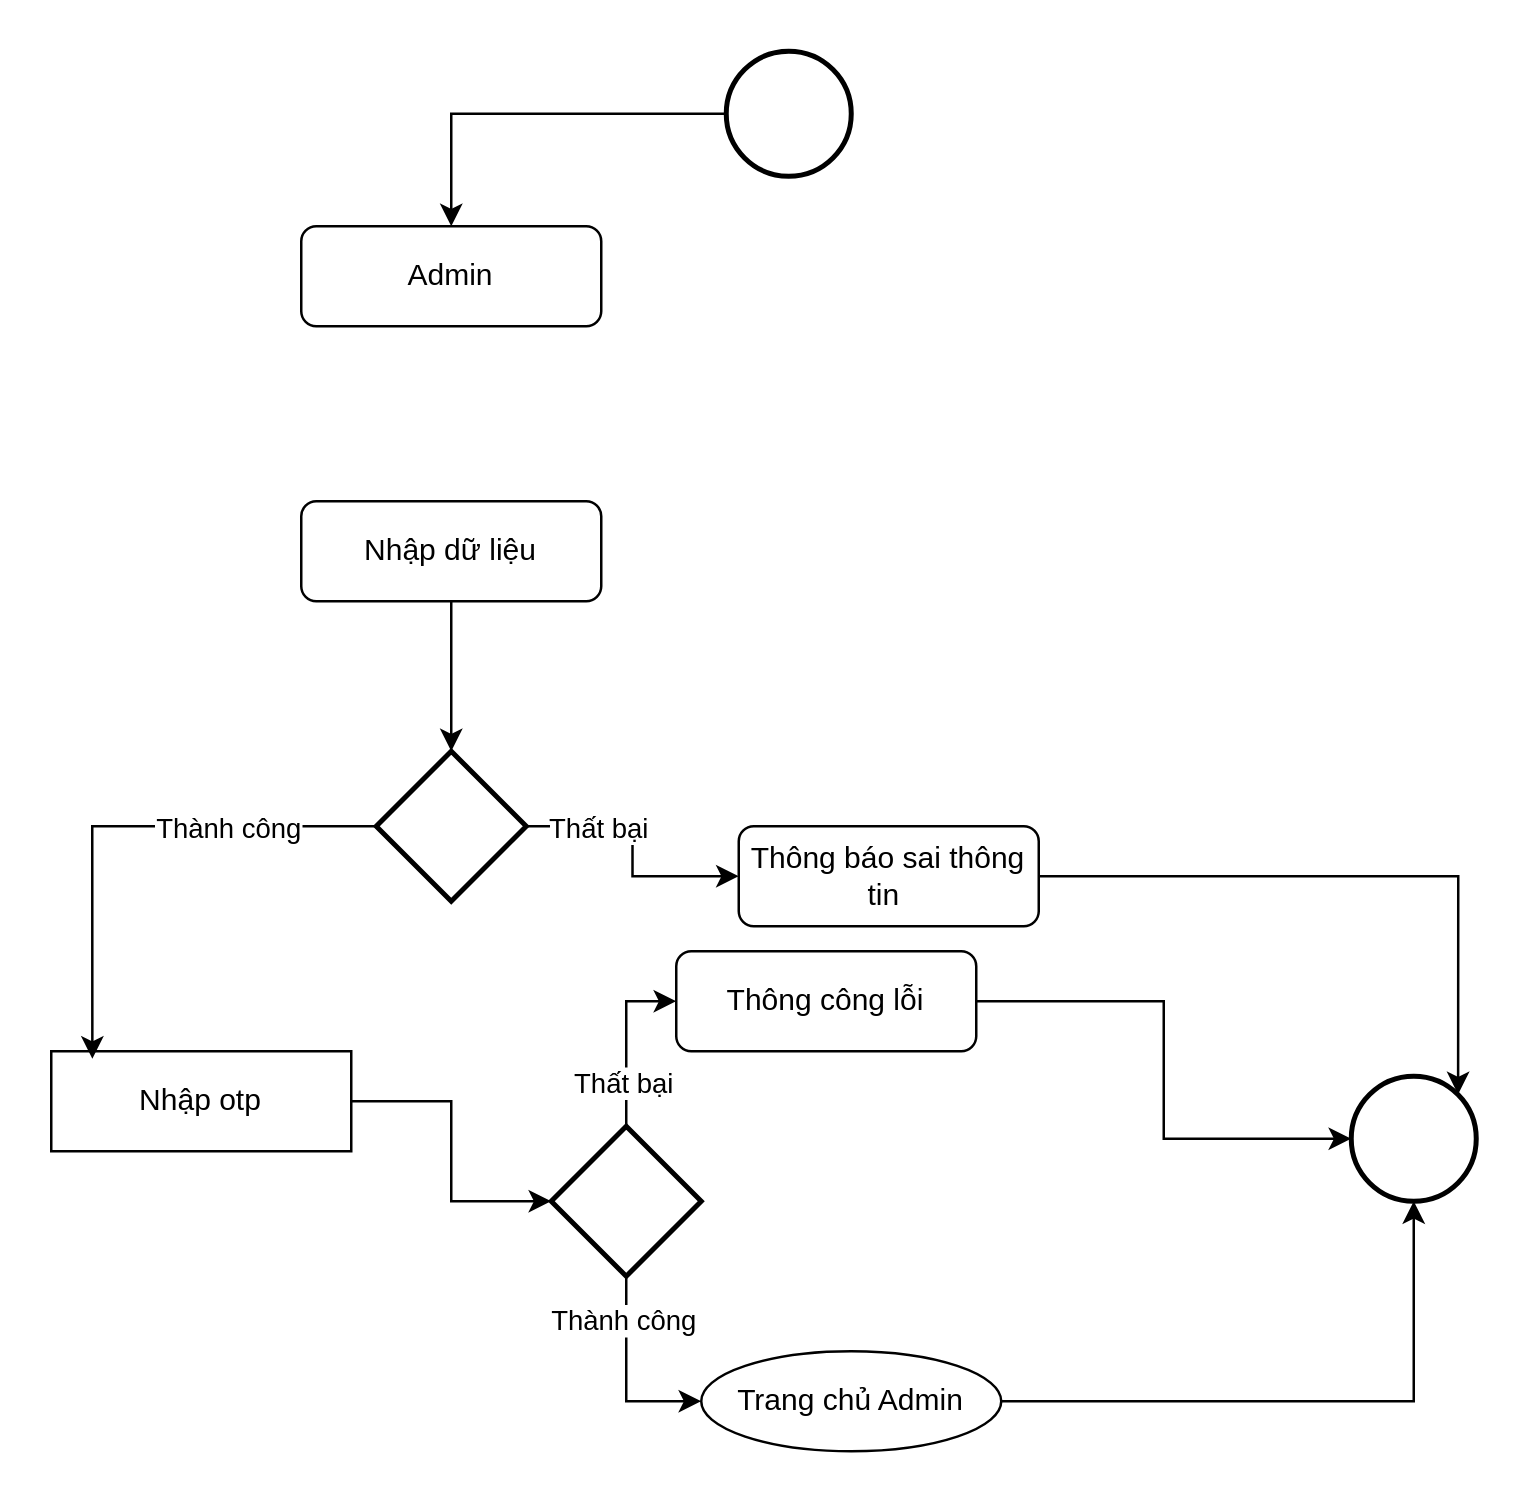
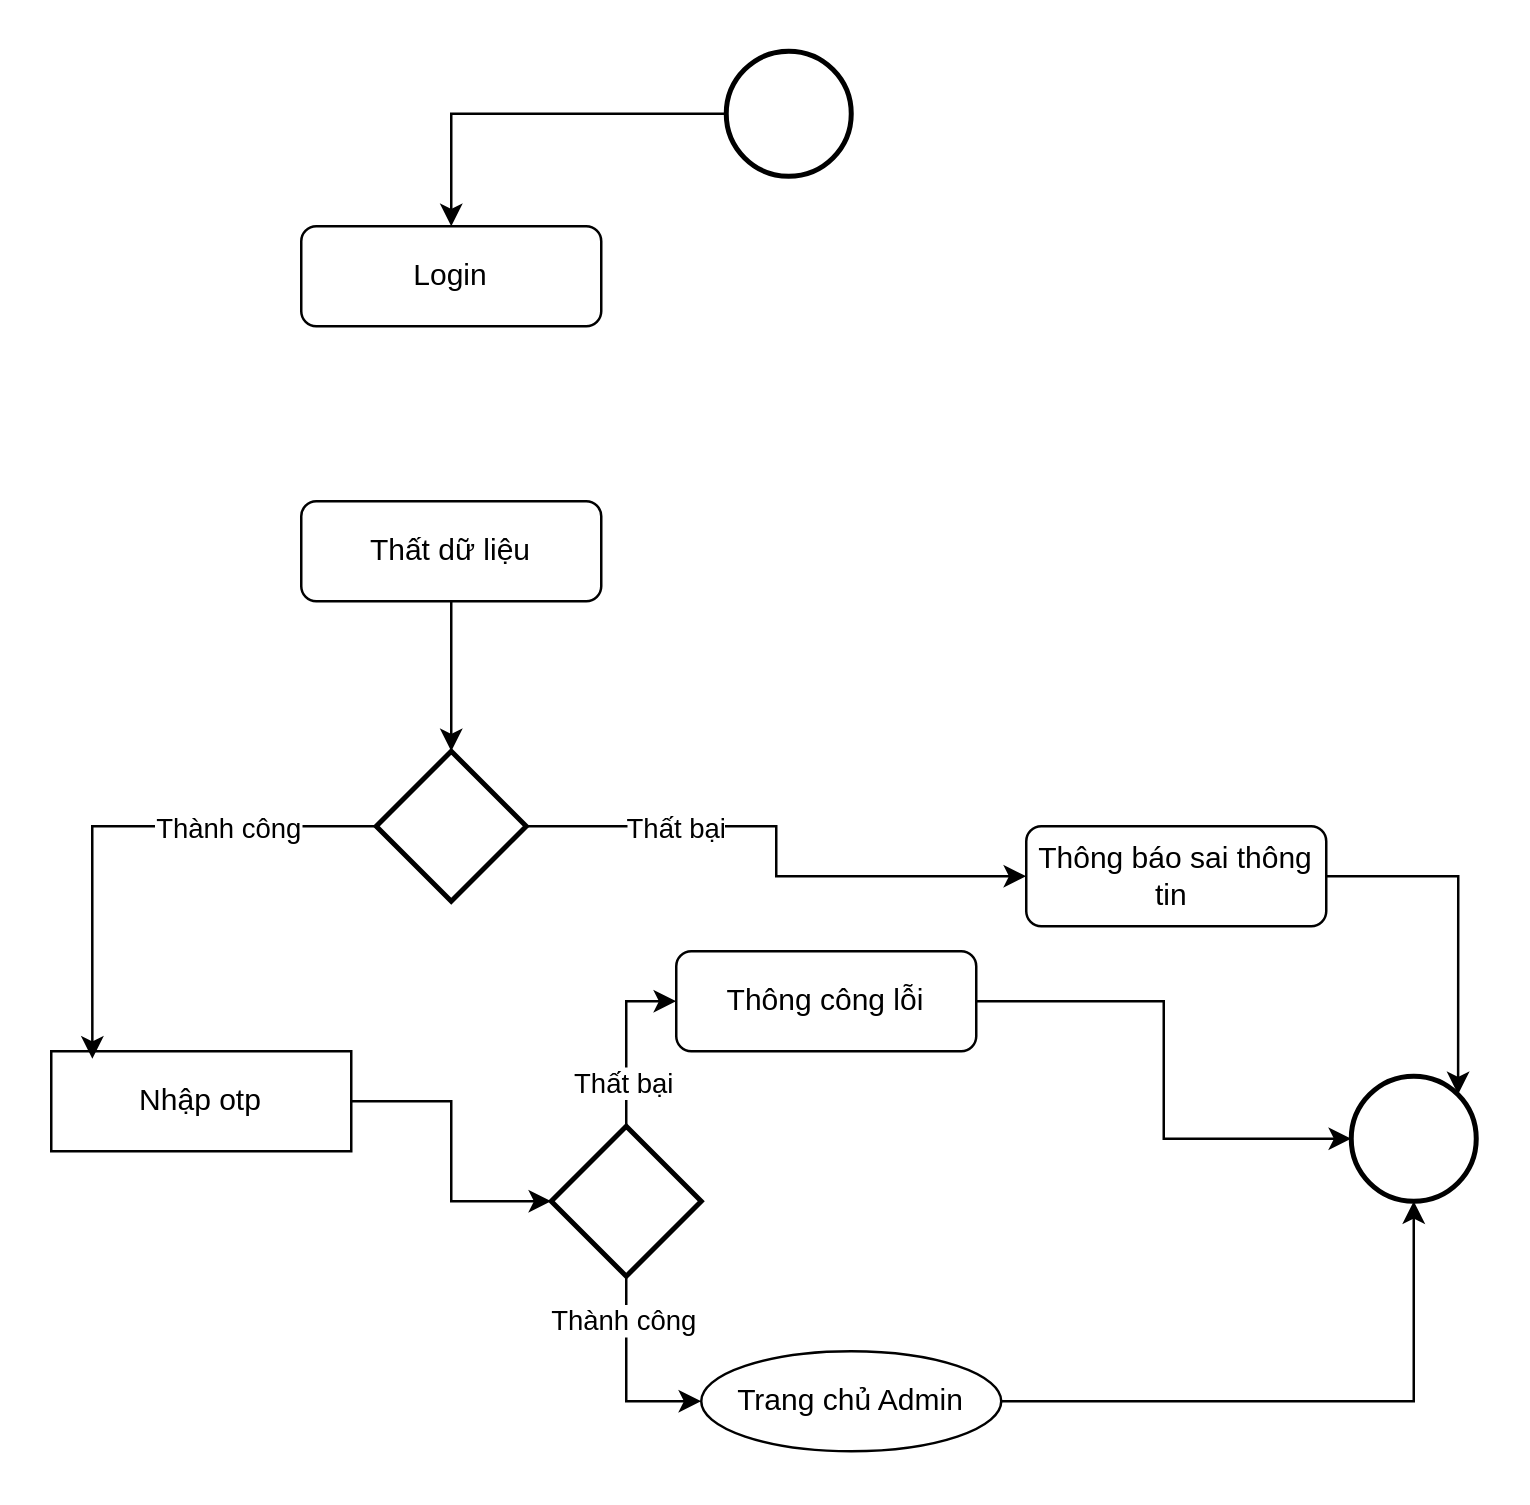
(451, 276) -> (451, 276)
(451, 551) -> (451, 551)
(889, 876) -> (1176, 876)
